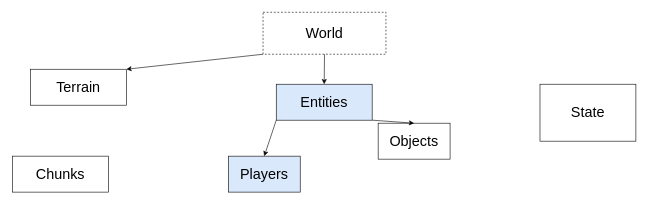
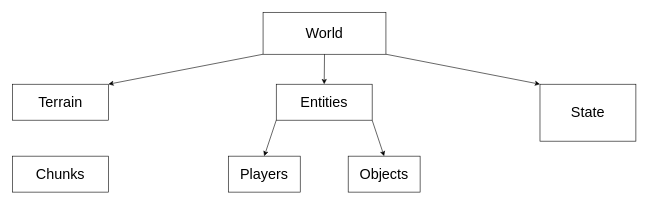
(325, 33) -> (325, 33)
none -> (461, 69)
(78, 87) -> (60, 102)
(324, 102) -> (324, 102)
(414, 141) -> (384, 174)
(264, 174) -> (264, 174)
